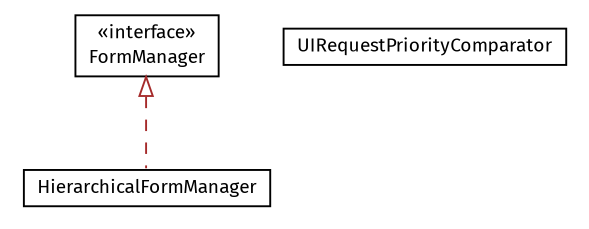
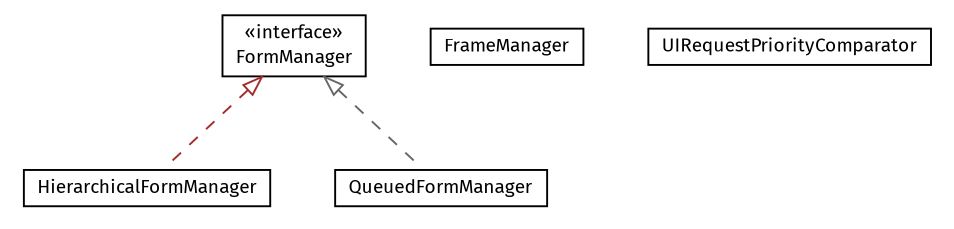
none -> (507, 46)
none -> (440, 187)
